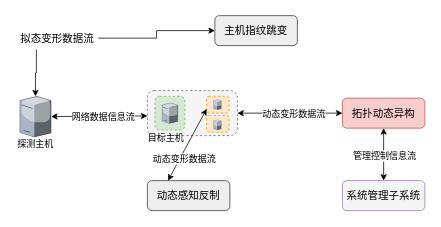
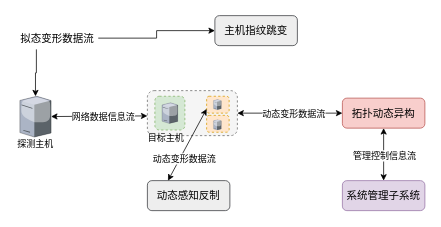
(384, 195) -> (384, 195)
